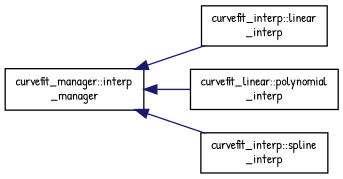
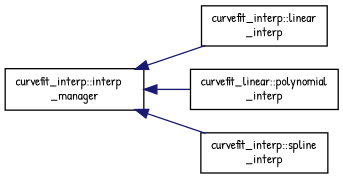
(75, 89) -> (75, 89)
